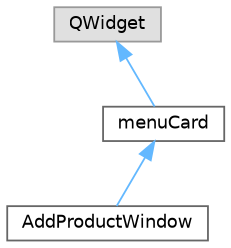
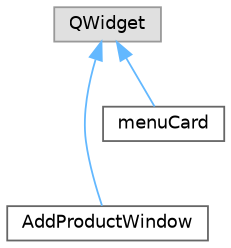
(131, 182) -> (85, 133)
